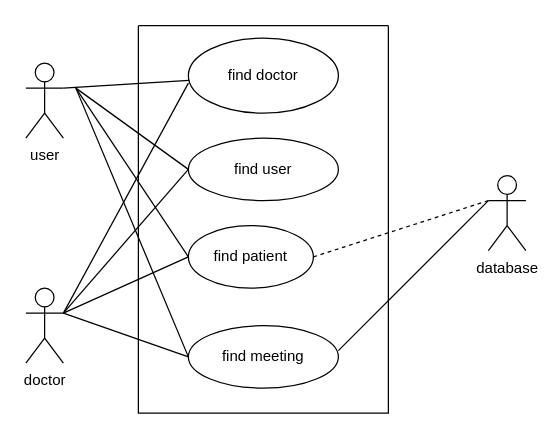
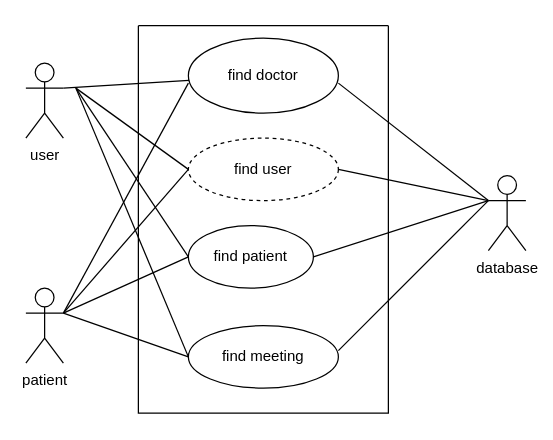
none -> (412, 141)
(263, 169) -> (263, 169)
none -> (411, 184)
(399, 229) -> (399, 229)
(45, 381) -> (45, 381)
